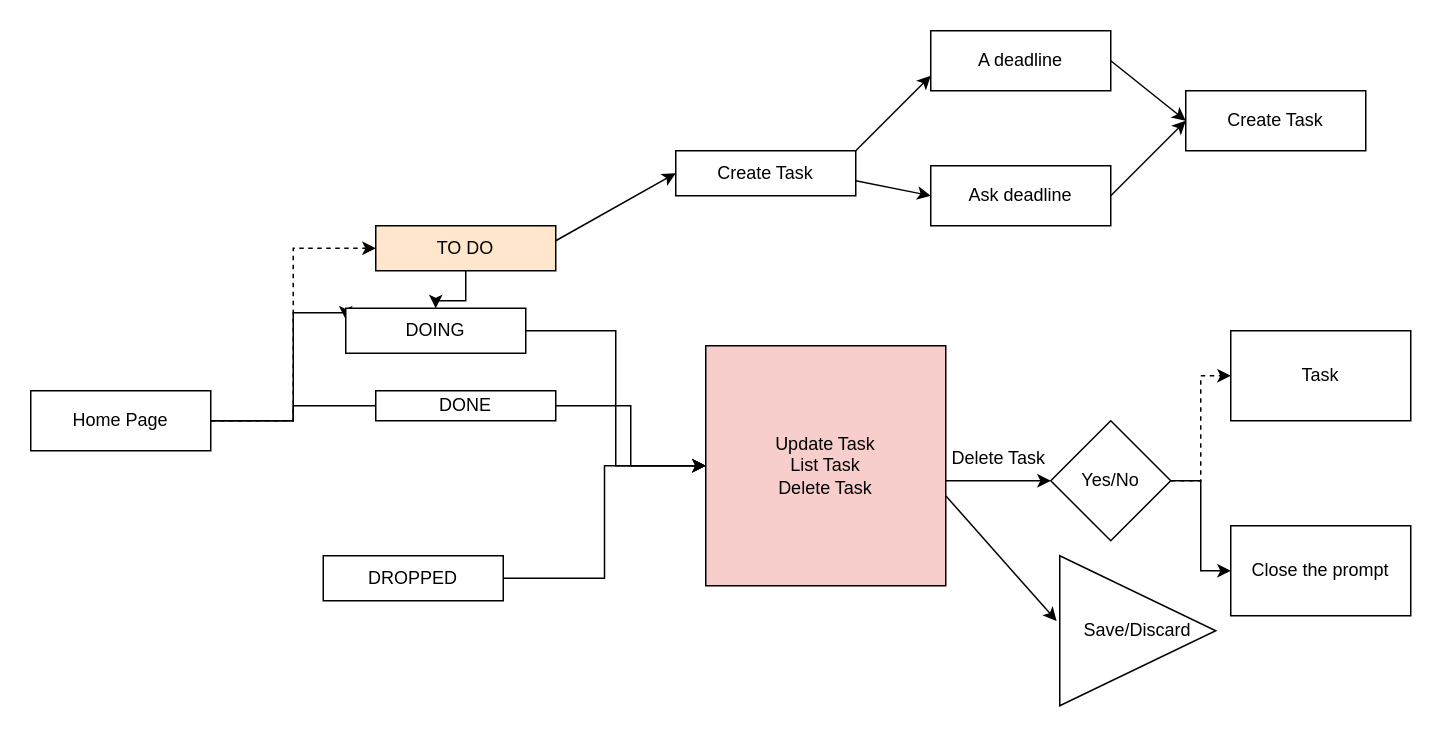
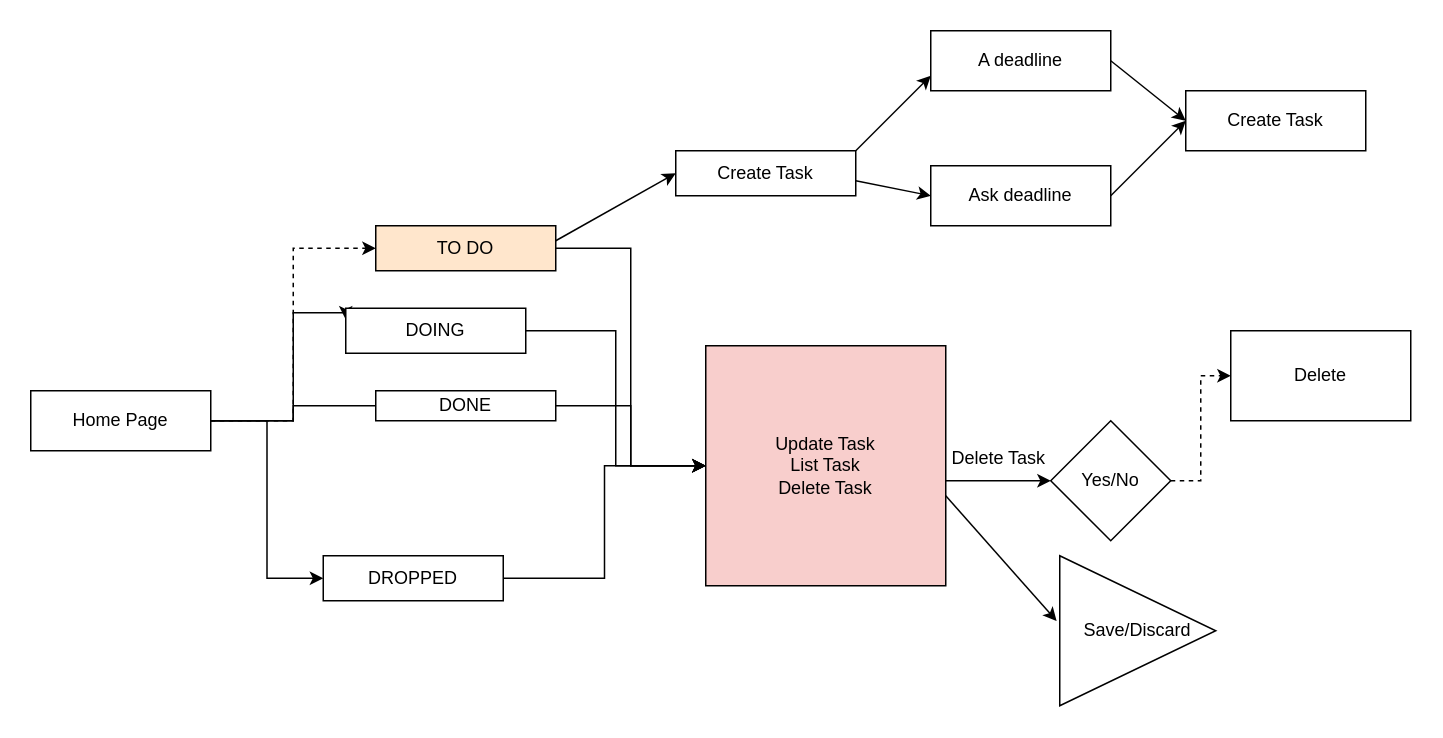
(465, 301) -> (631, 288)
(1321, 376) -> (1321, 376)
none -> (267, 523)
(1201, 536) -> none
(1321, 571) -> none
